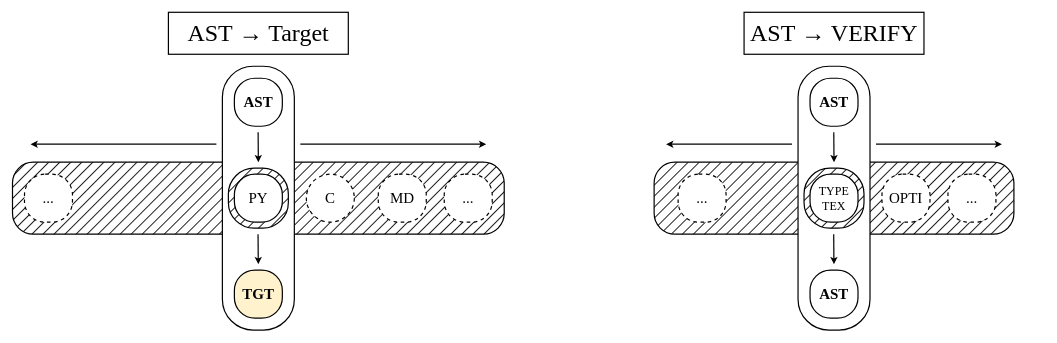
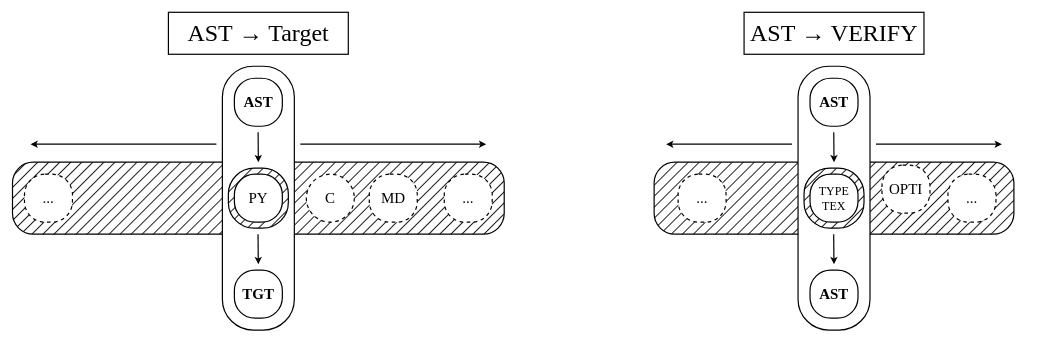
(402, 198) -> (393, 198)
(906, 198) -> (906, 189)
(258, 294) -> (258, 294)
